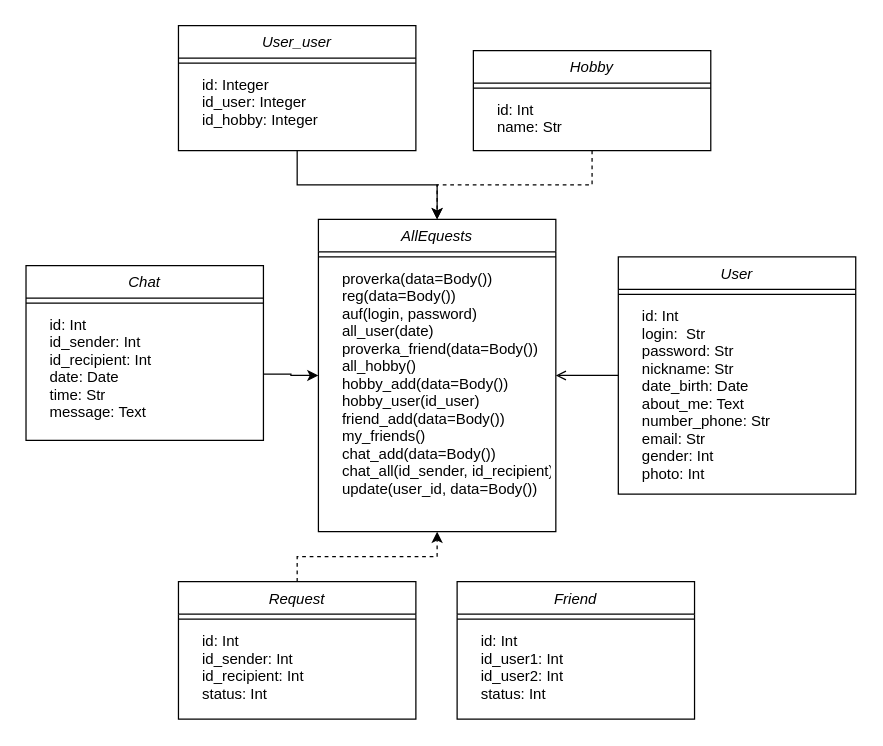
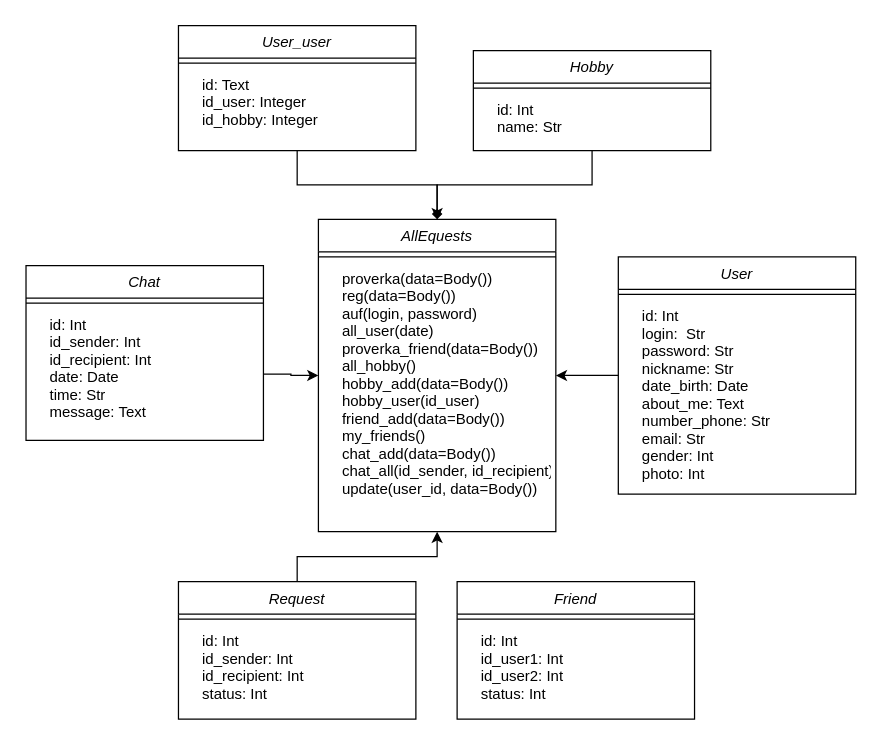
(225, 85) -> (213, 85)
(434, 185) -> (434, 185)
(532, 185) -> (532, 185)
(563, 376) -> (566, 376)
(364, 557) -> (364, 557)
